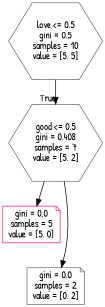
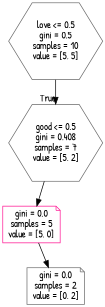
(68, 221) -> (42, 252)
